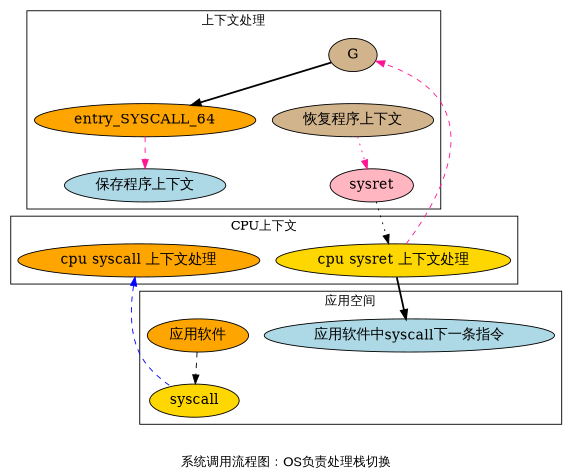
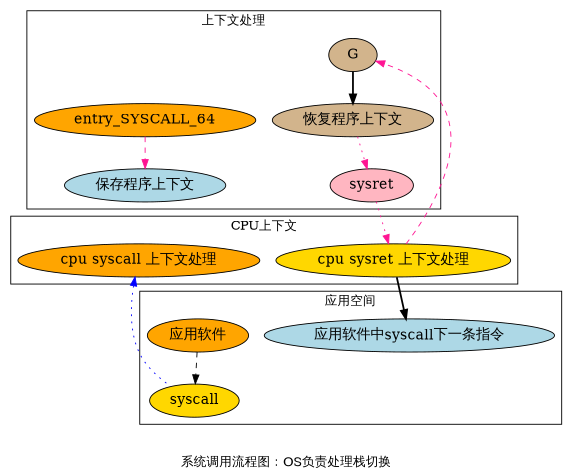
(266, 83) -> (353, 83)
(382, 222) -> (382, 222)
(134, 337) -> (134, 337)
